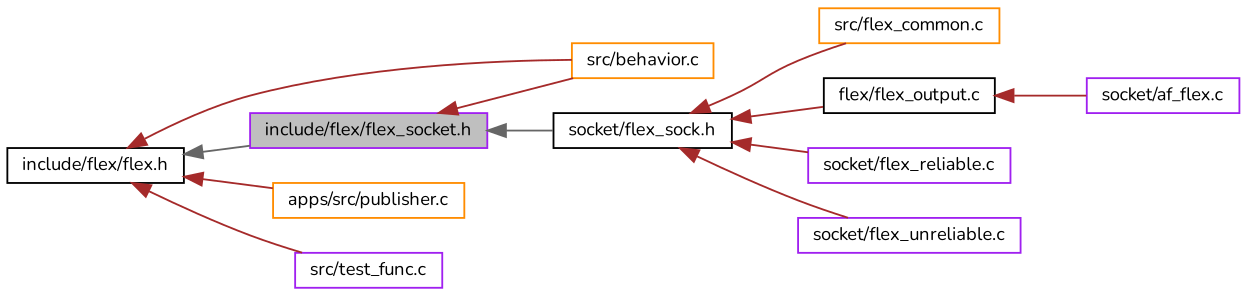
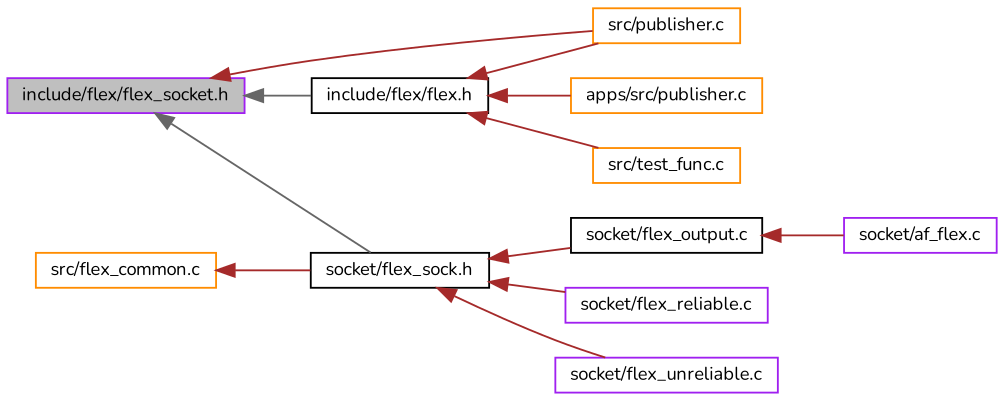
(643, 61) -> (667, 26)
(776, 71) -> (273, 270)
(909, 96) -> (667, 235)
(226, 149) -> (287, 96)
(369, 270) -> (667, 166)
